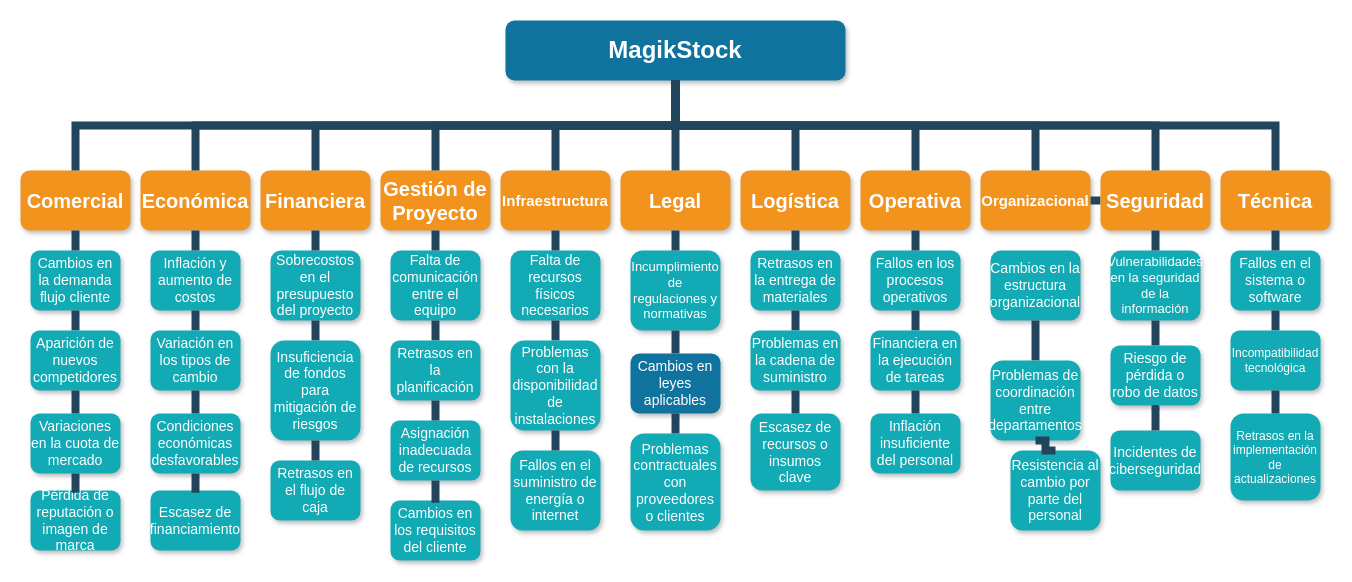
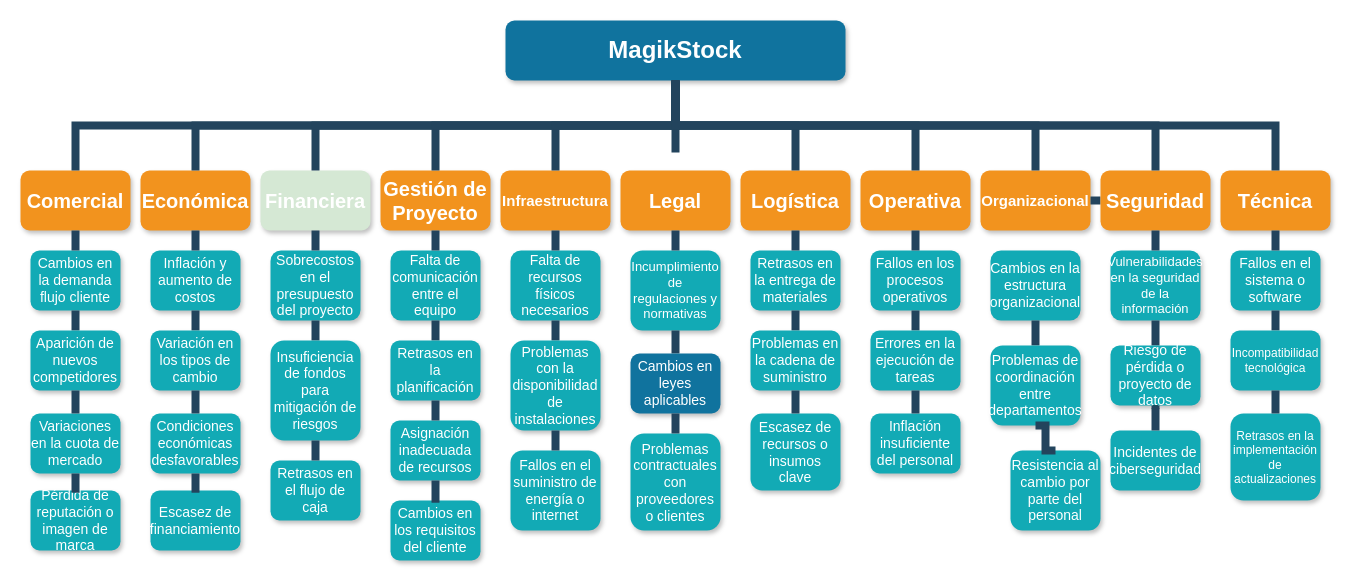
(676, 161) -> (676, 161)
(316, 201) -> (316, 201)
(916, 361) -> (916, 361)
(1156, 376) -> (1156, 376)
(1036, 401) -> (1036, 386)
